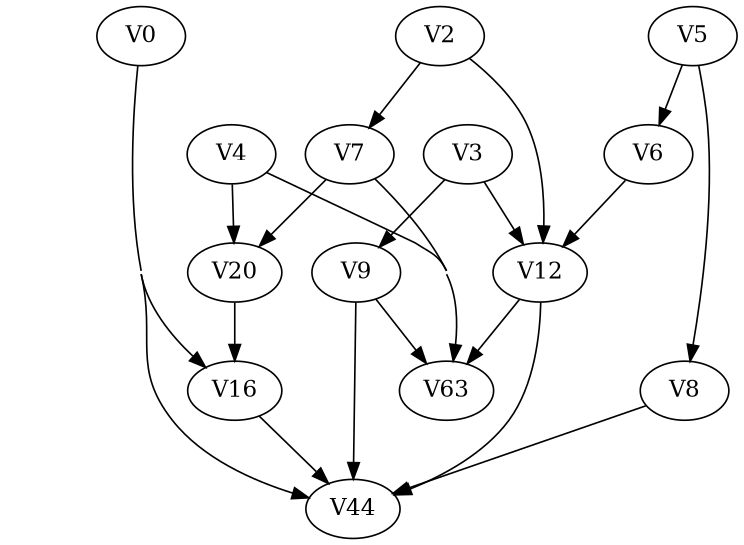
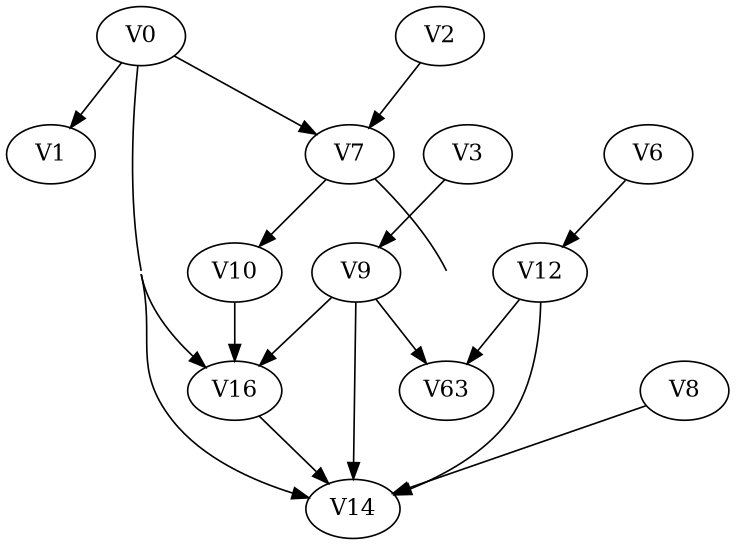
(693, 36) -> none
none -> (238, 91)
(530, 132) -> none
none -> (51, 154)
(231, 154) -> none
(499, 206) -> none
(235, 273) -> (235, 273)
none -> (302, 326)
(353, 509) -> (353, 509)
